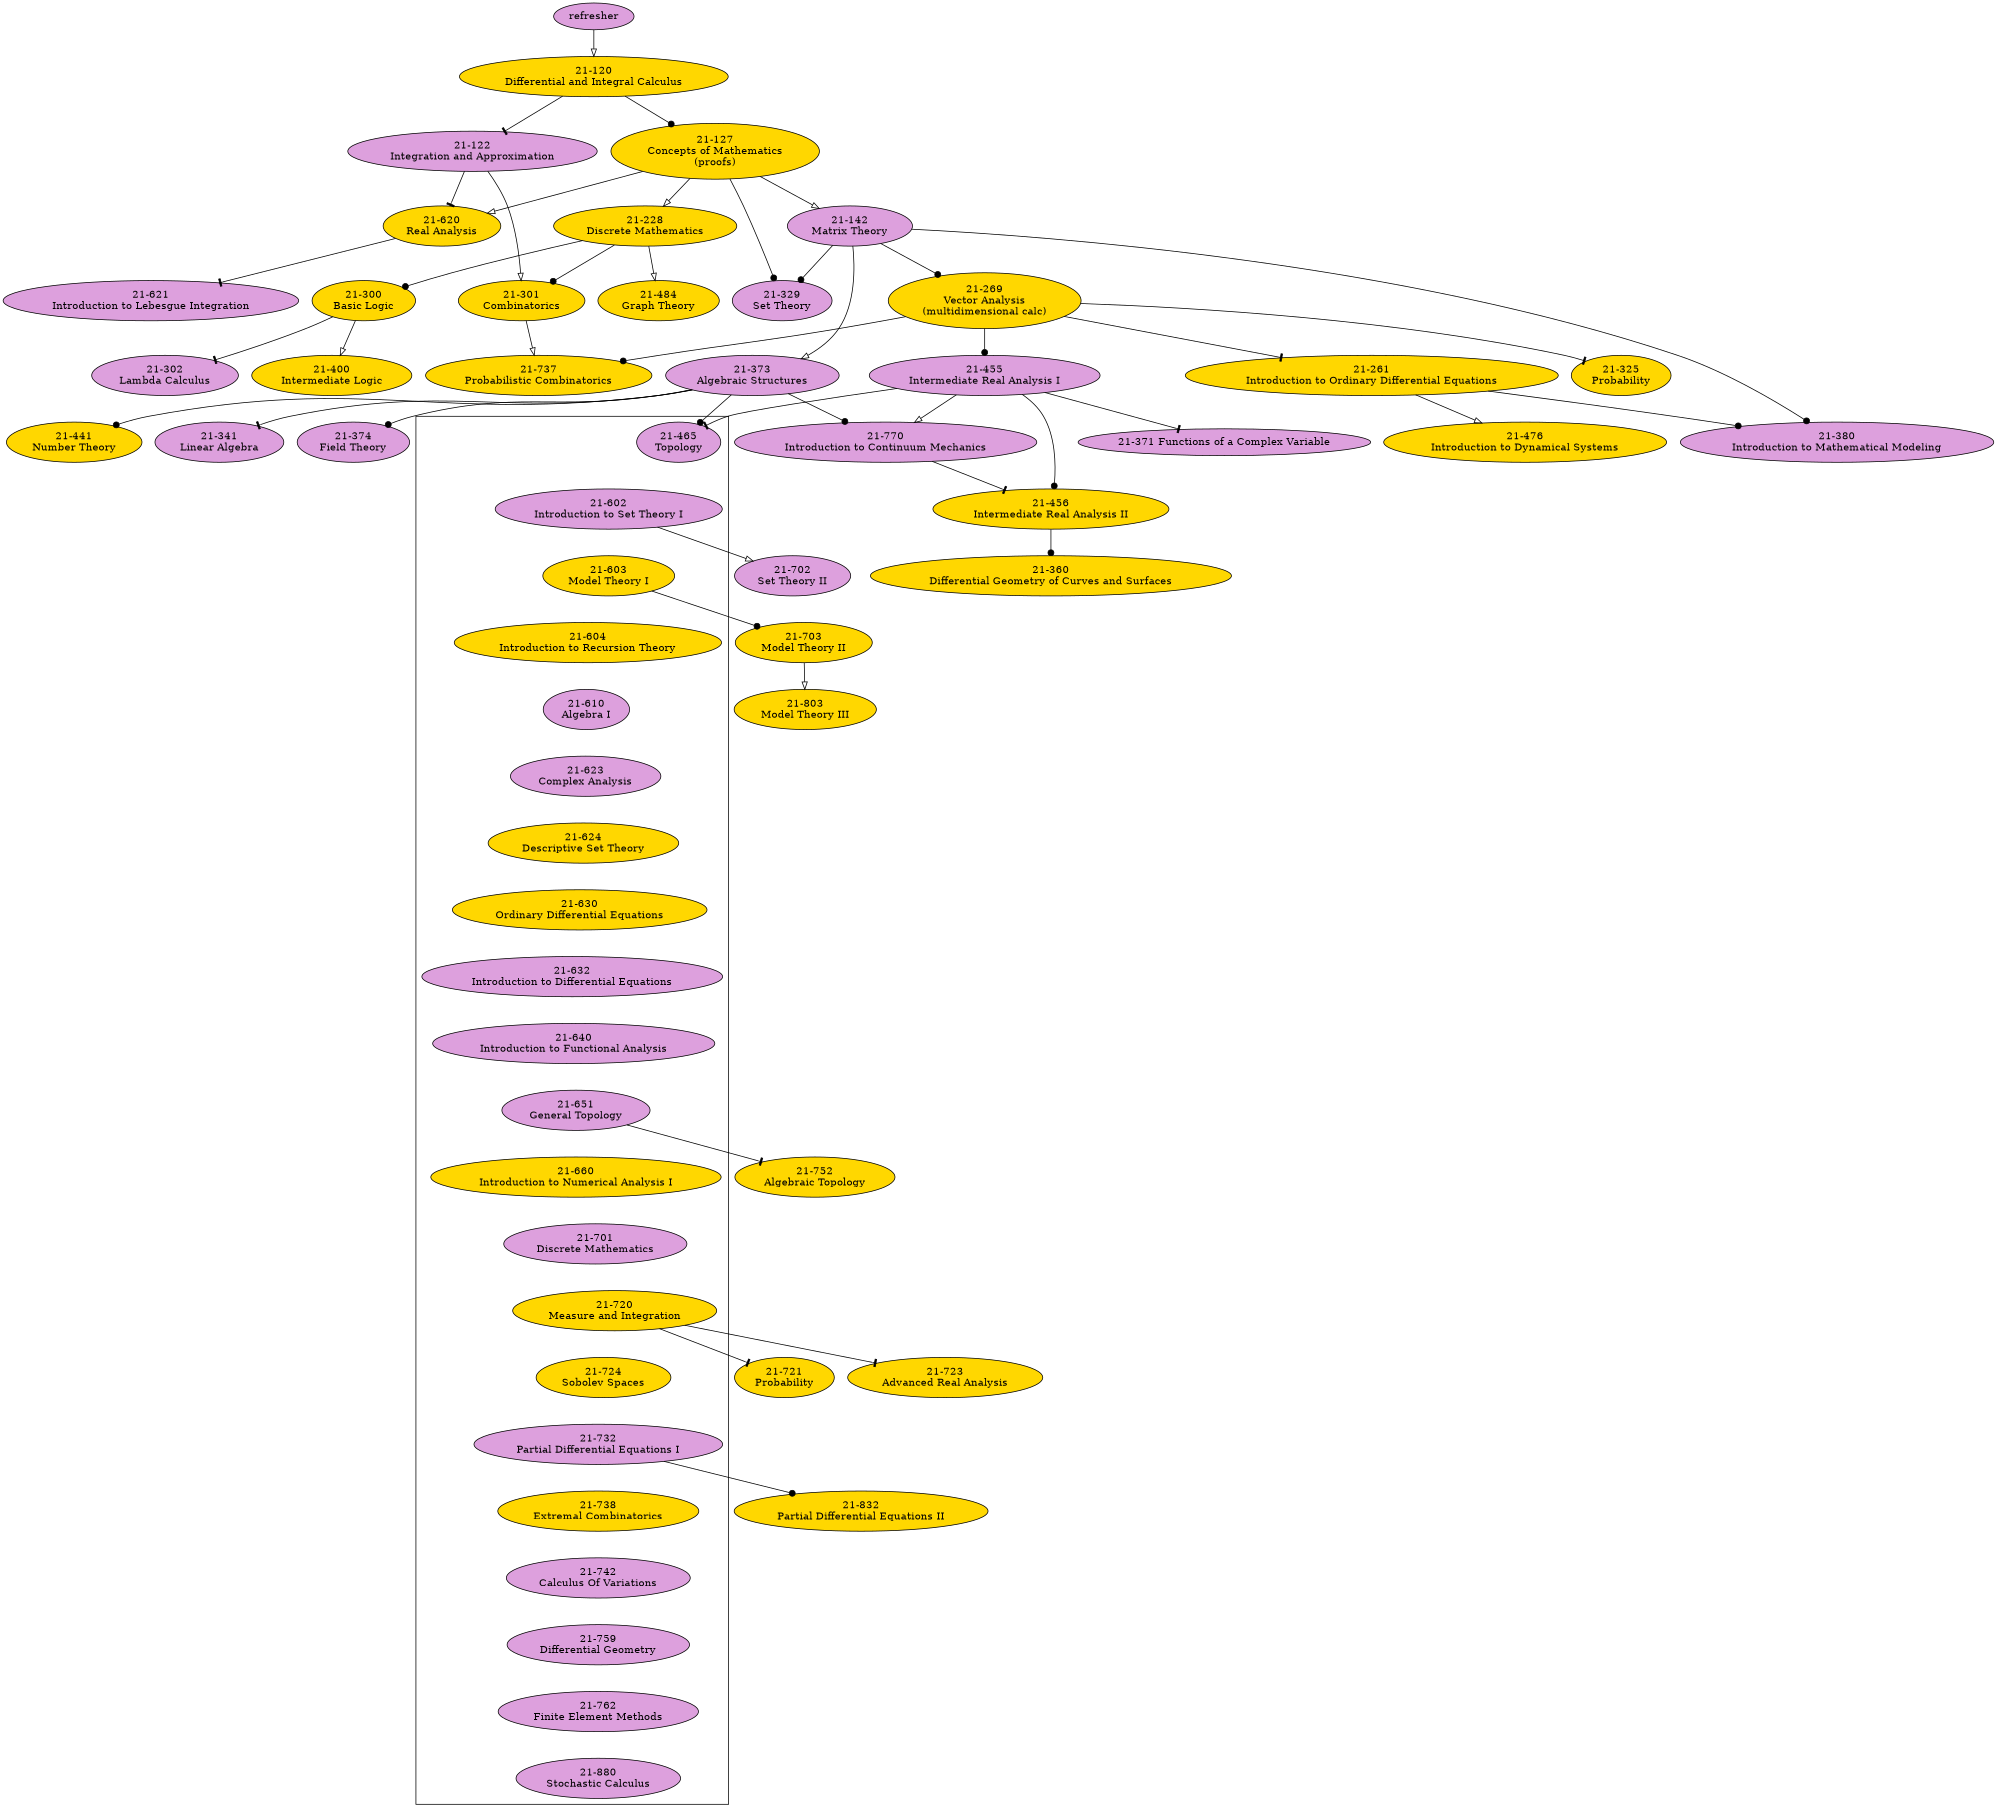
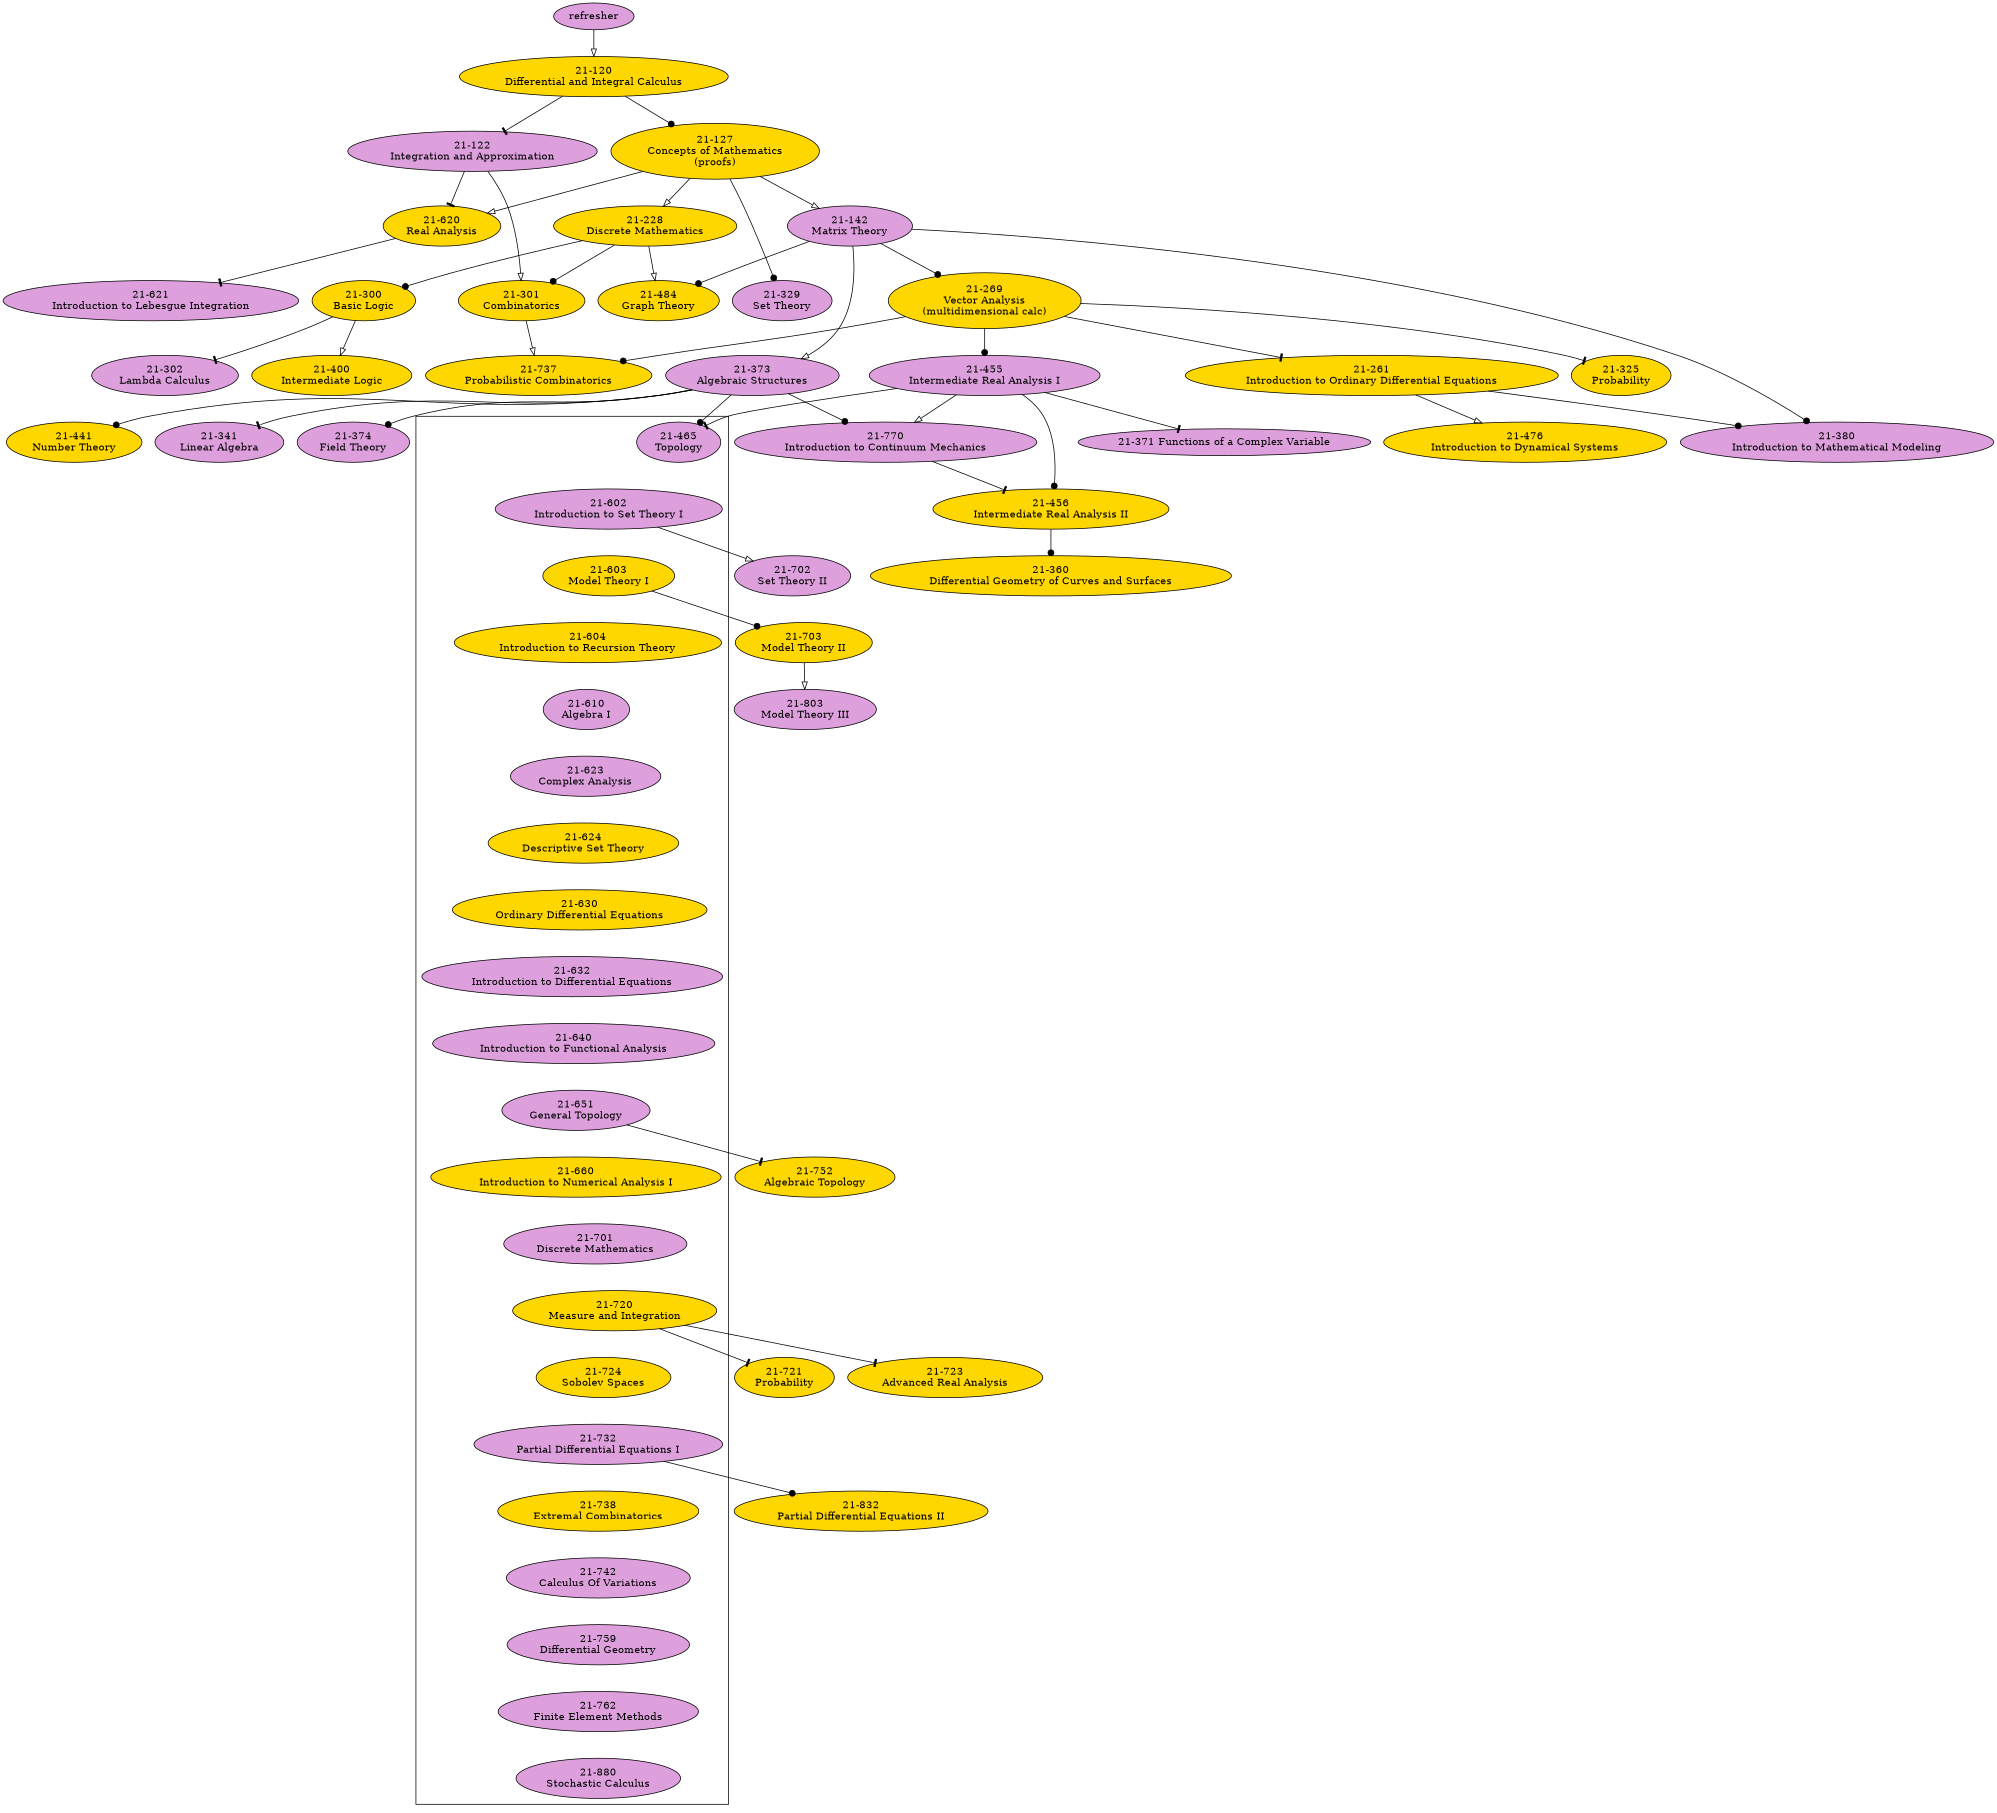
(818, 261) -> (755, 262)
(805, 709) -> (805, 709)
